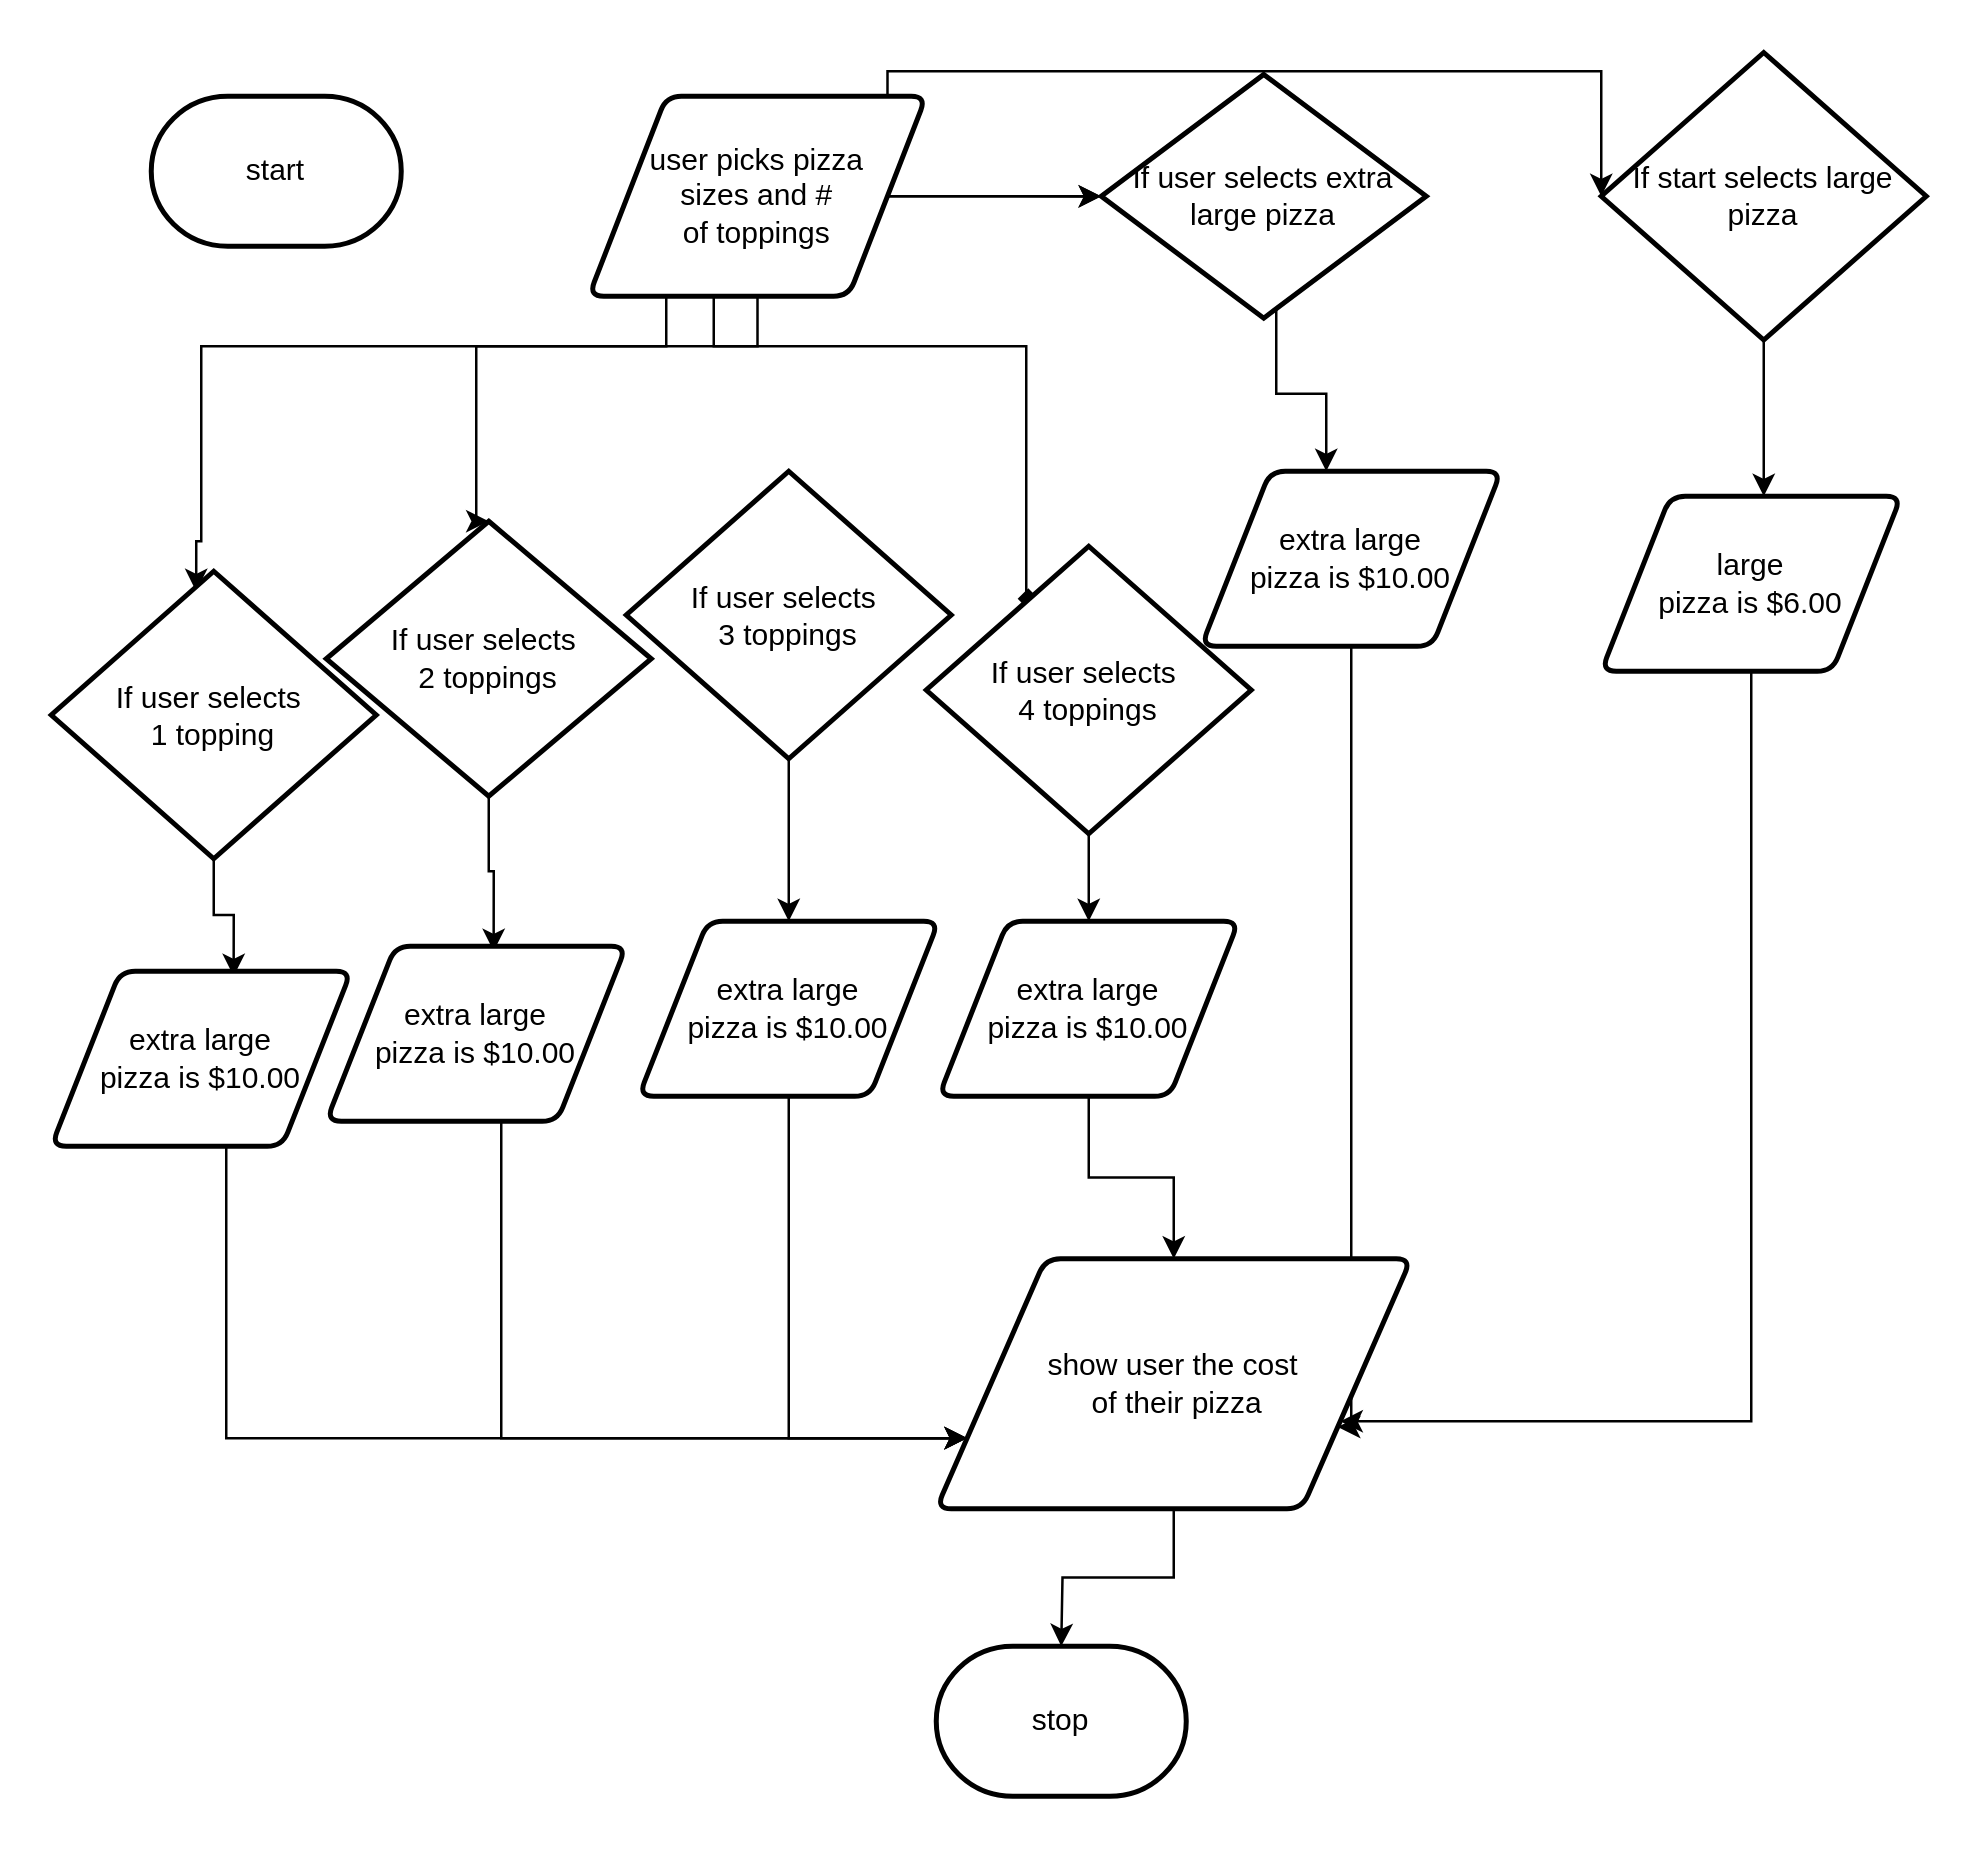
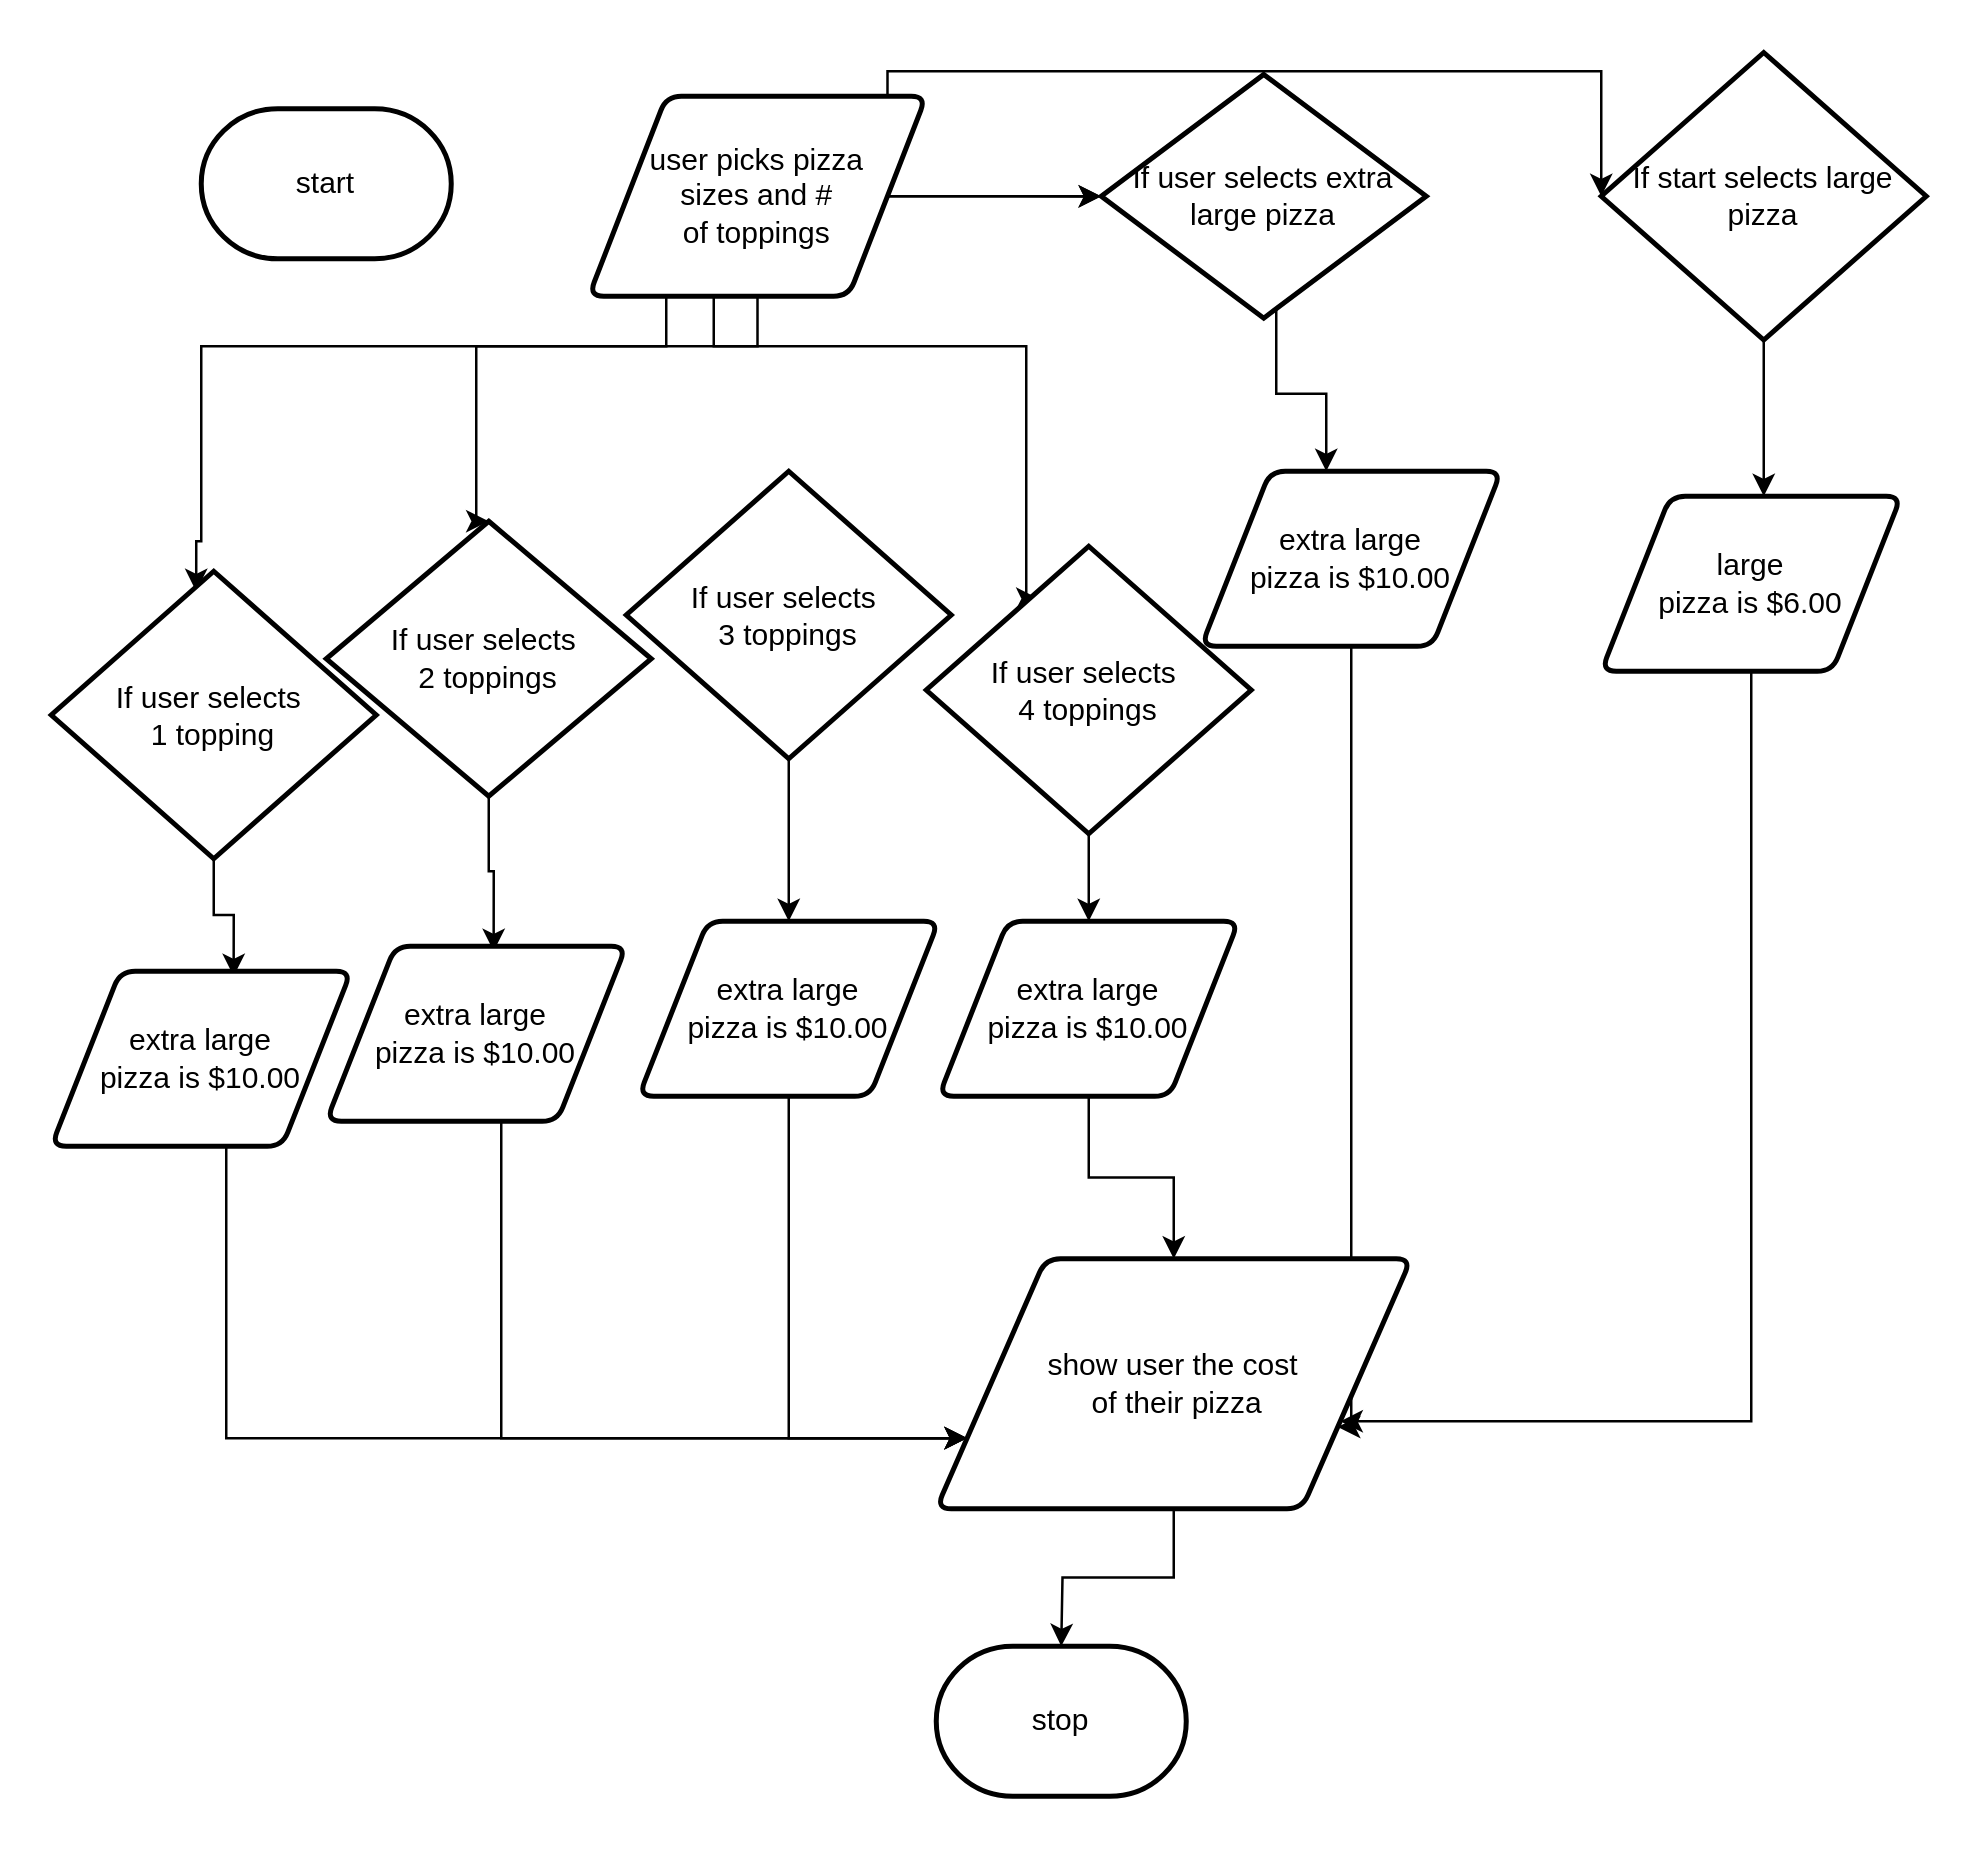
(276, 171) -> (326, 184)
(1021, 599) -> (1026, 591)
